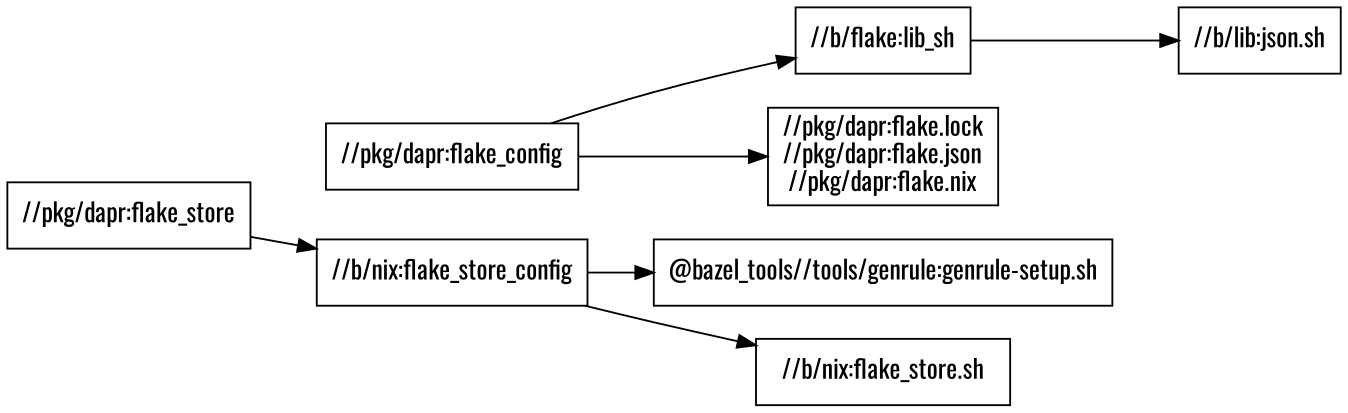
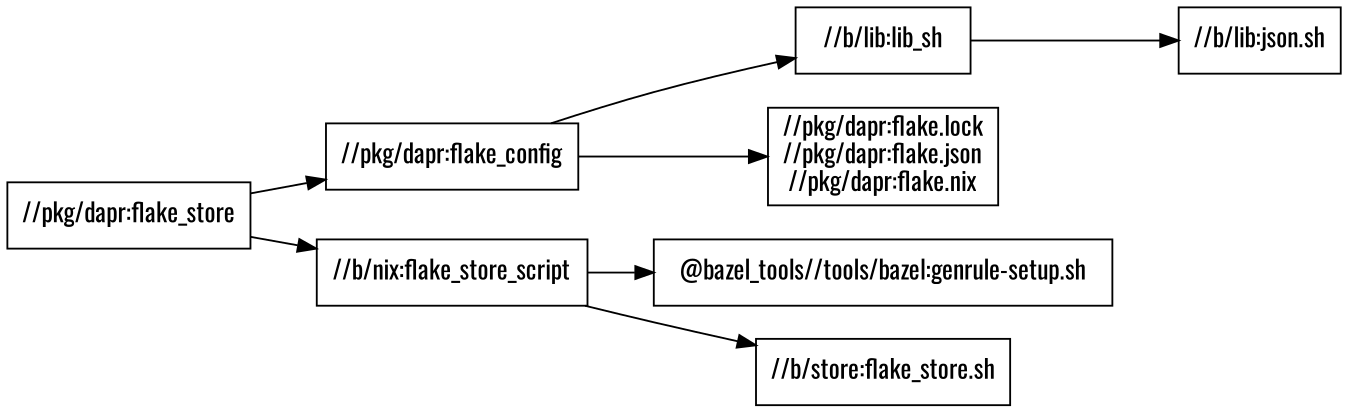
(883, 41) -> (883, 41)
none -> (279, 188)
(452, 273) -> (452, 273)
(883, 273) -> (883, 273)
(883, 372) -> (883, 372)
